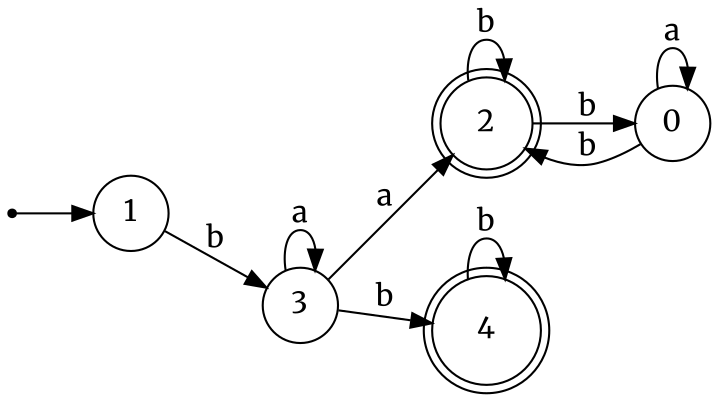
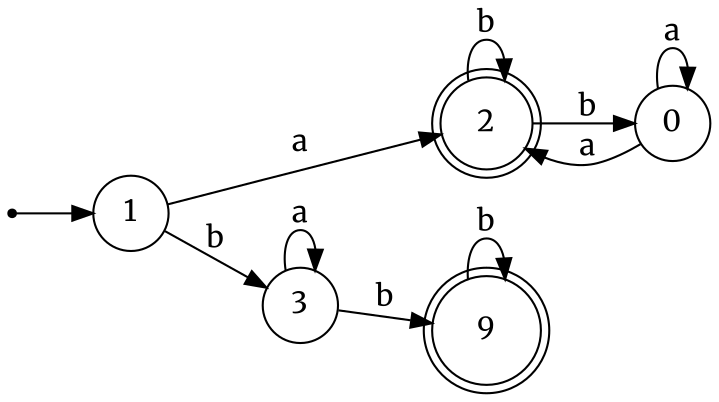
(588, 147) -> (588, 147)
(383, 225) -> (294, 172)
(487, 330) -> (487, 330)
